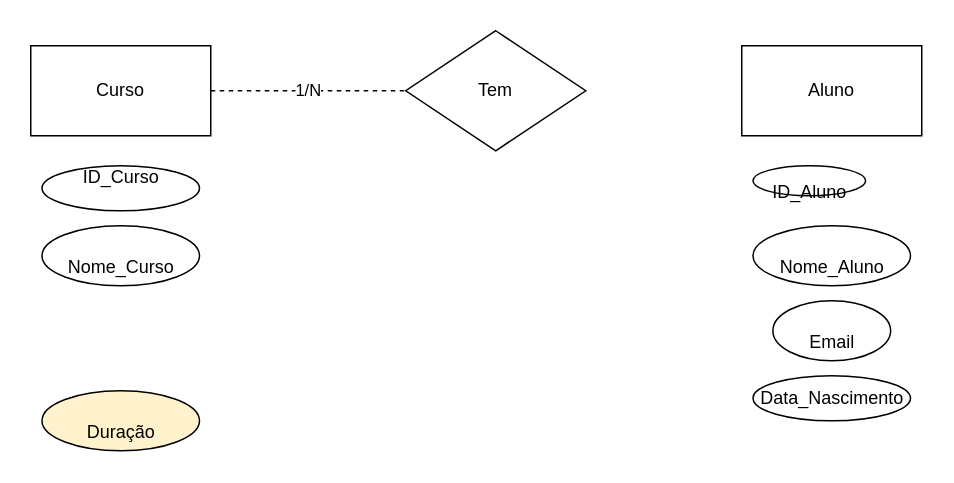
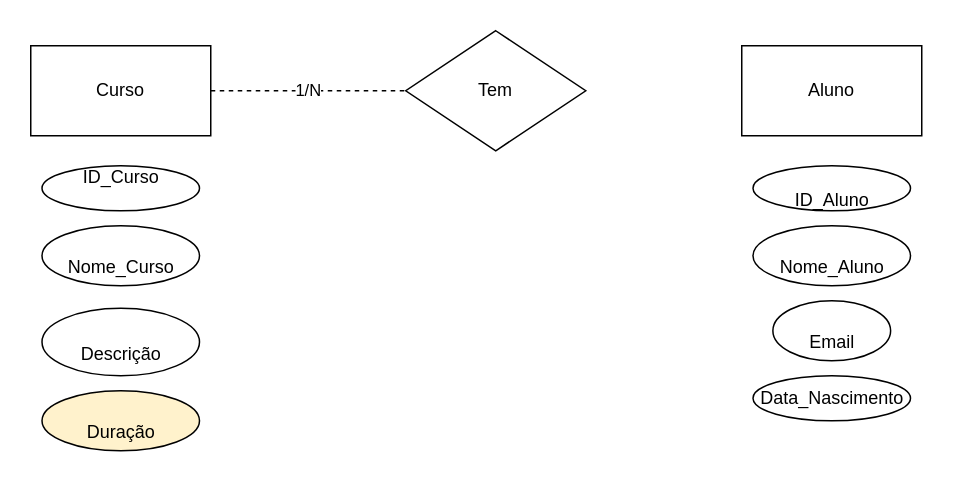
(809, 181) -> (832, 188)
none -> (121, 342)
